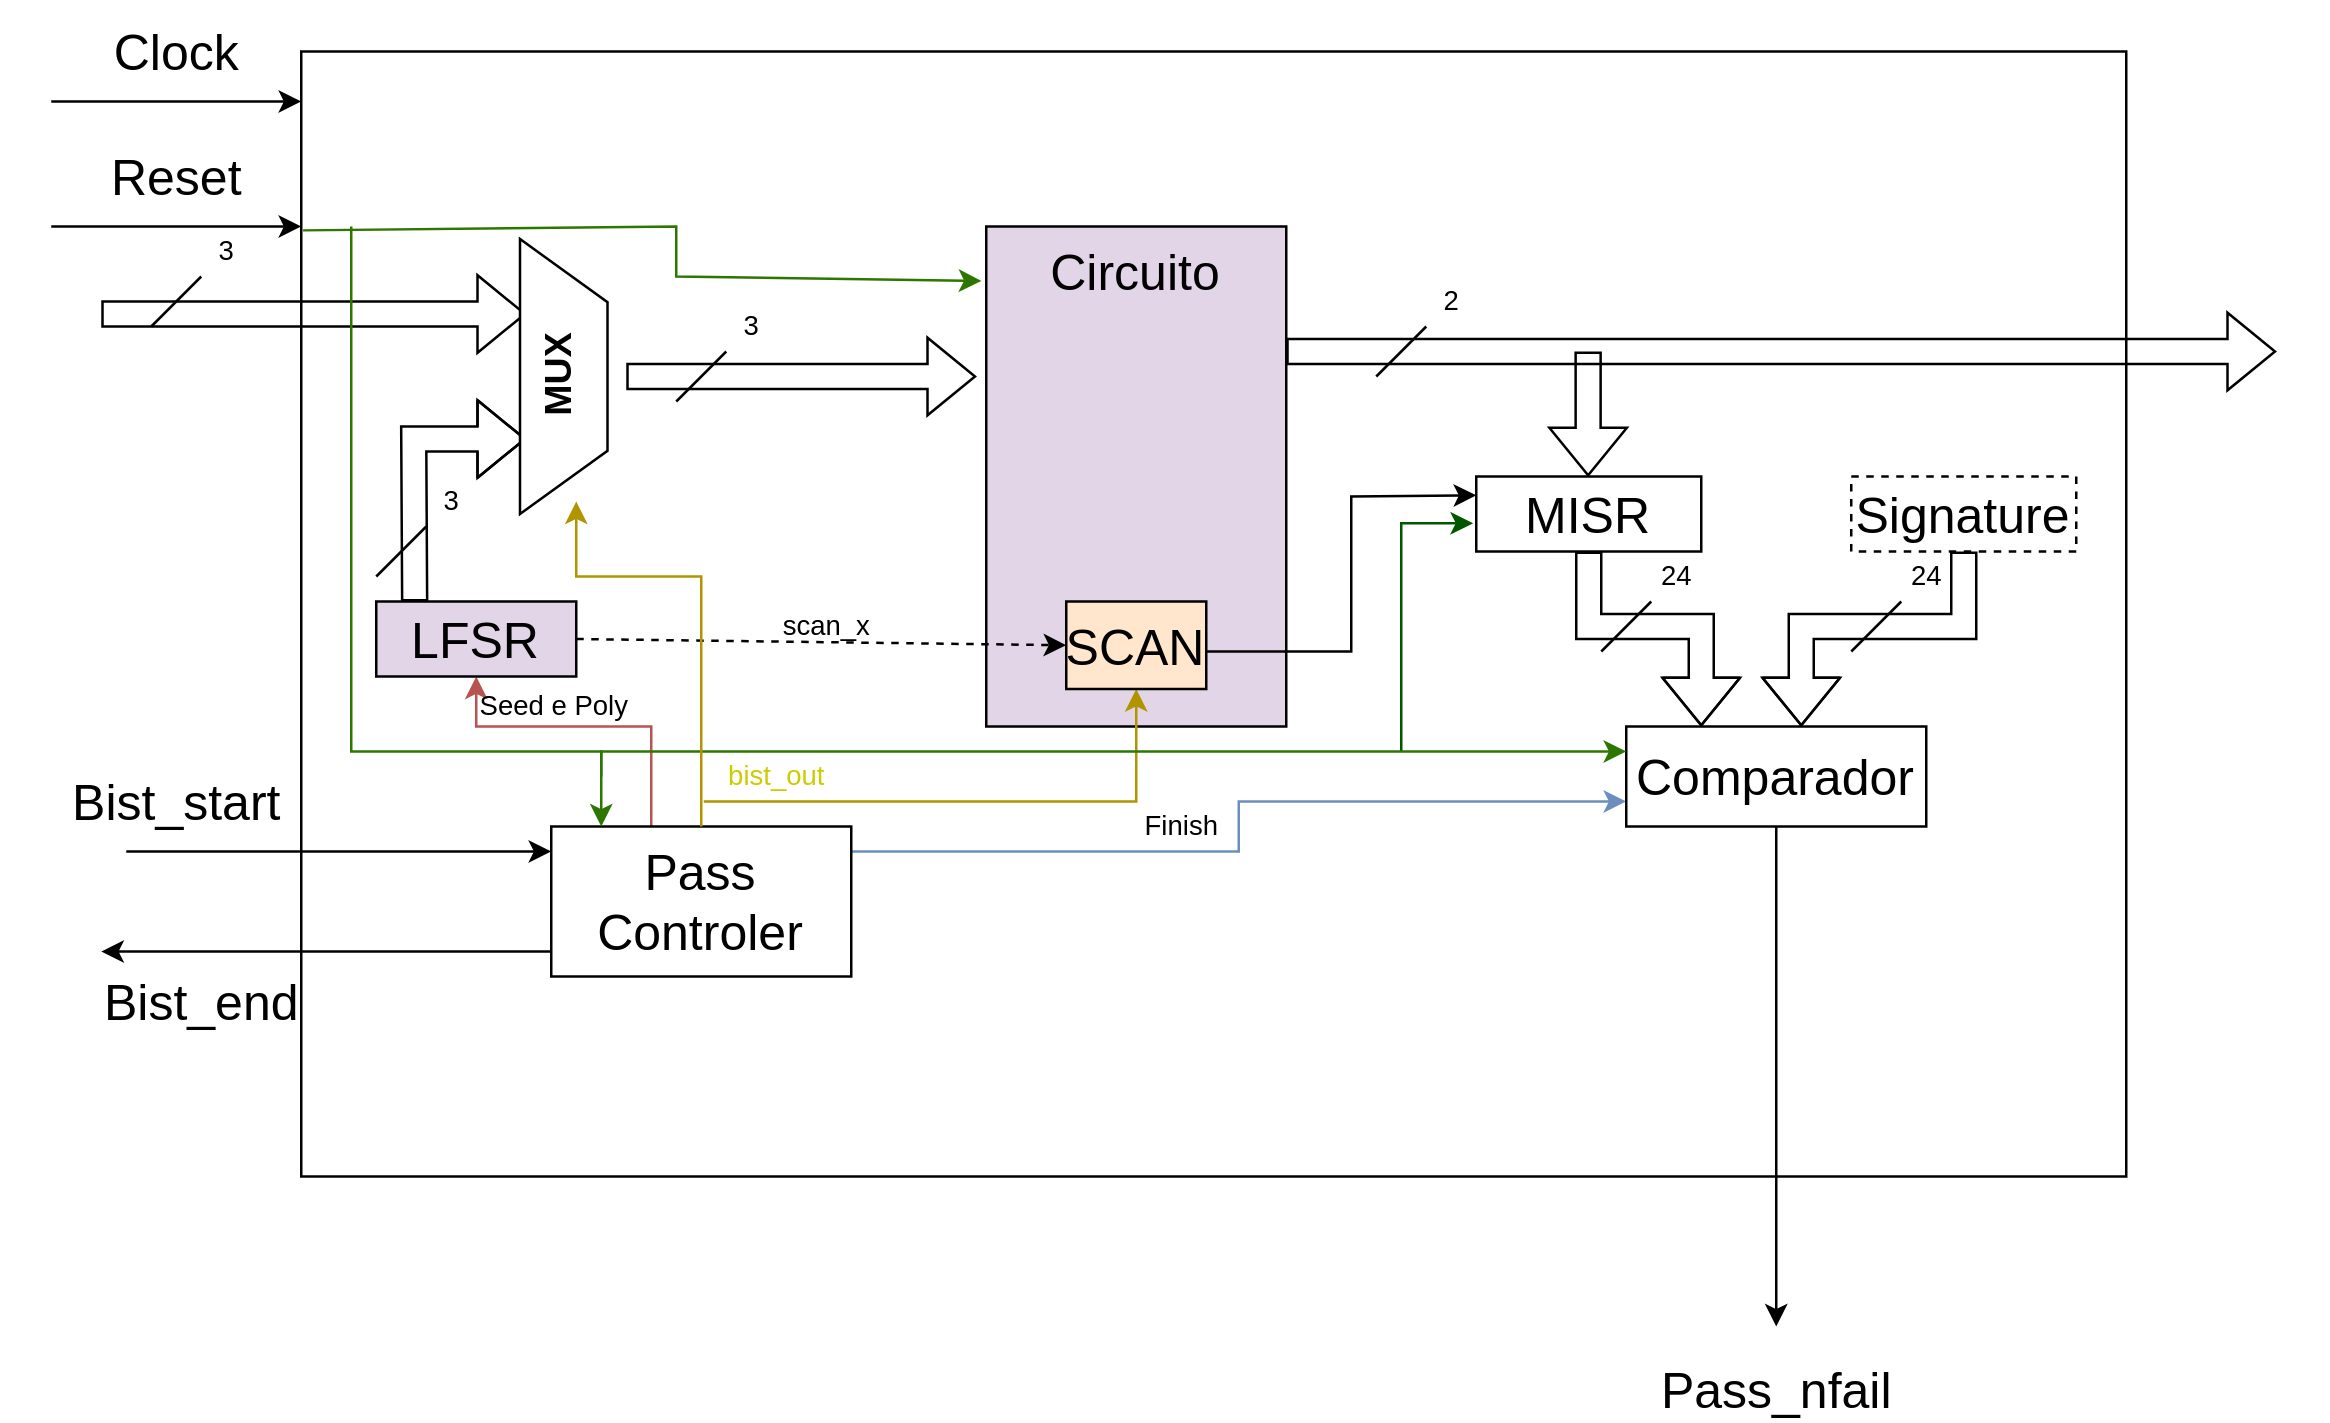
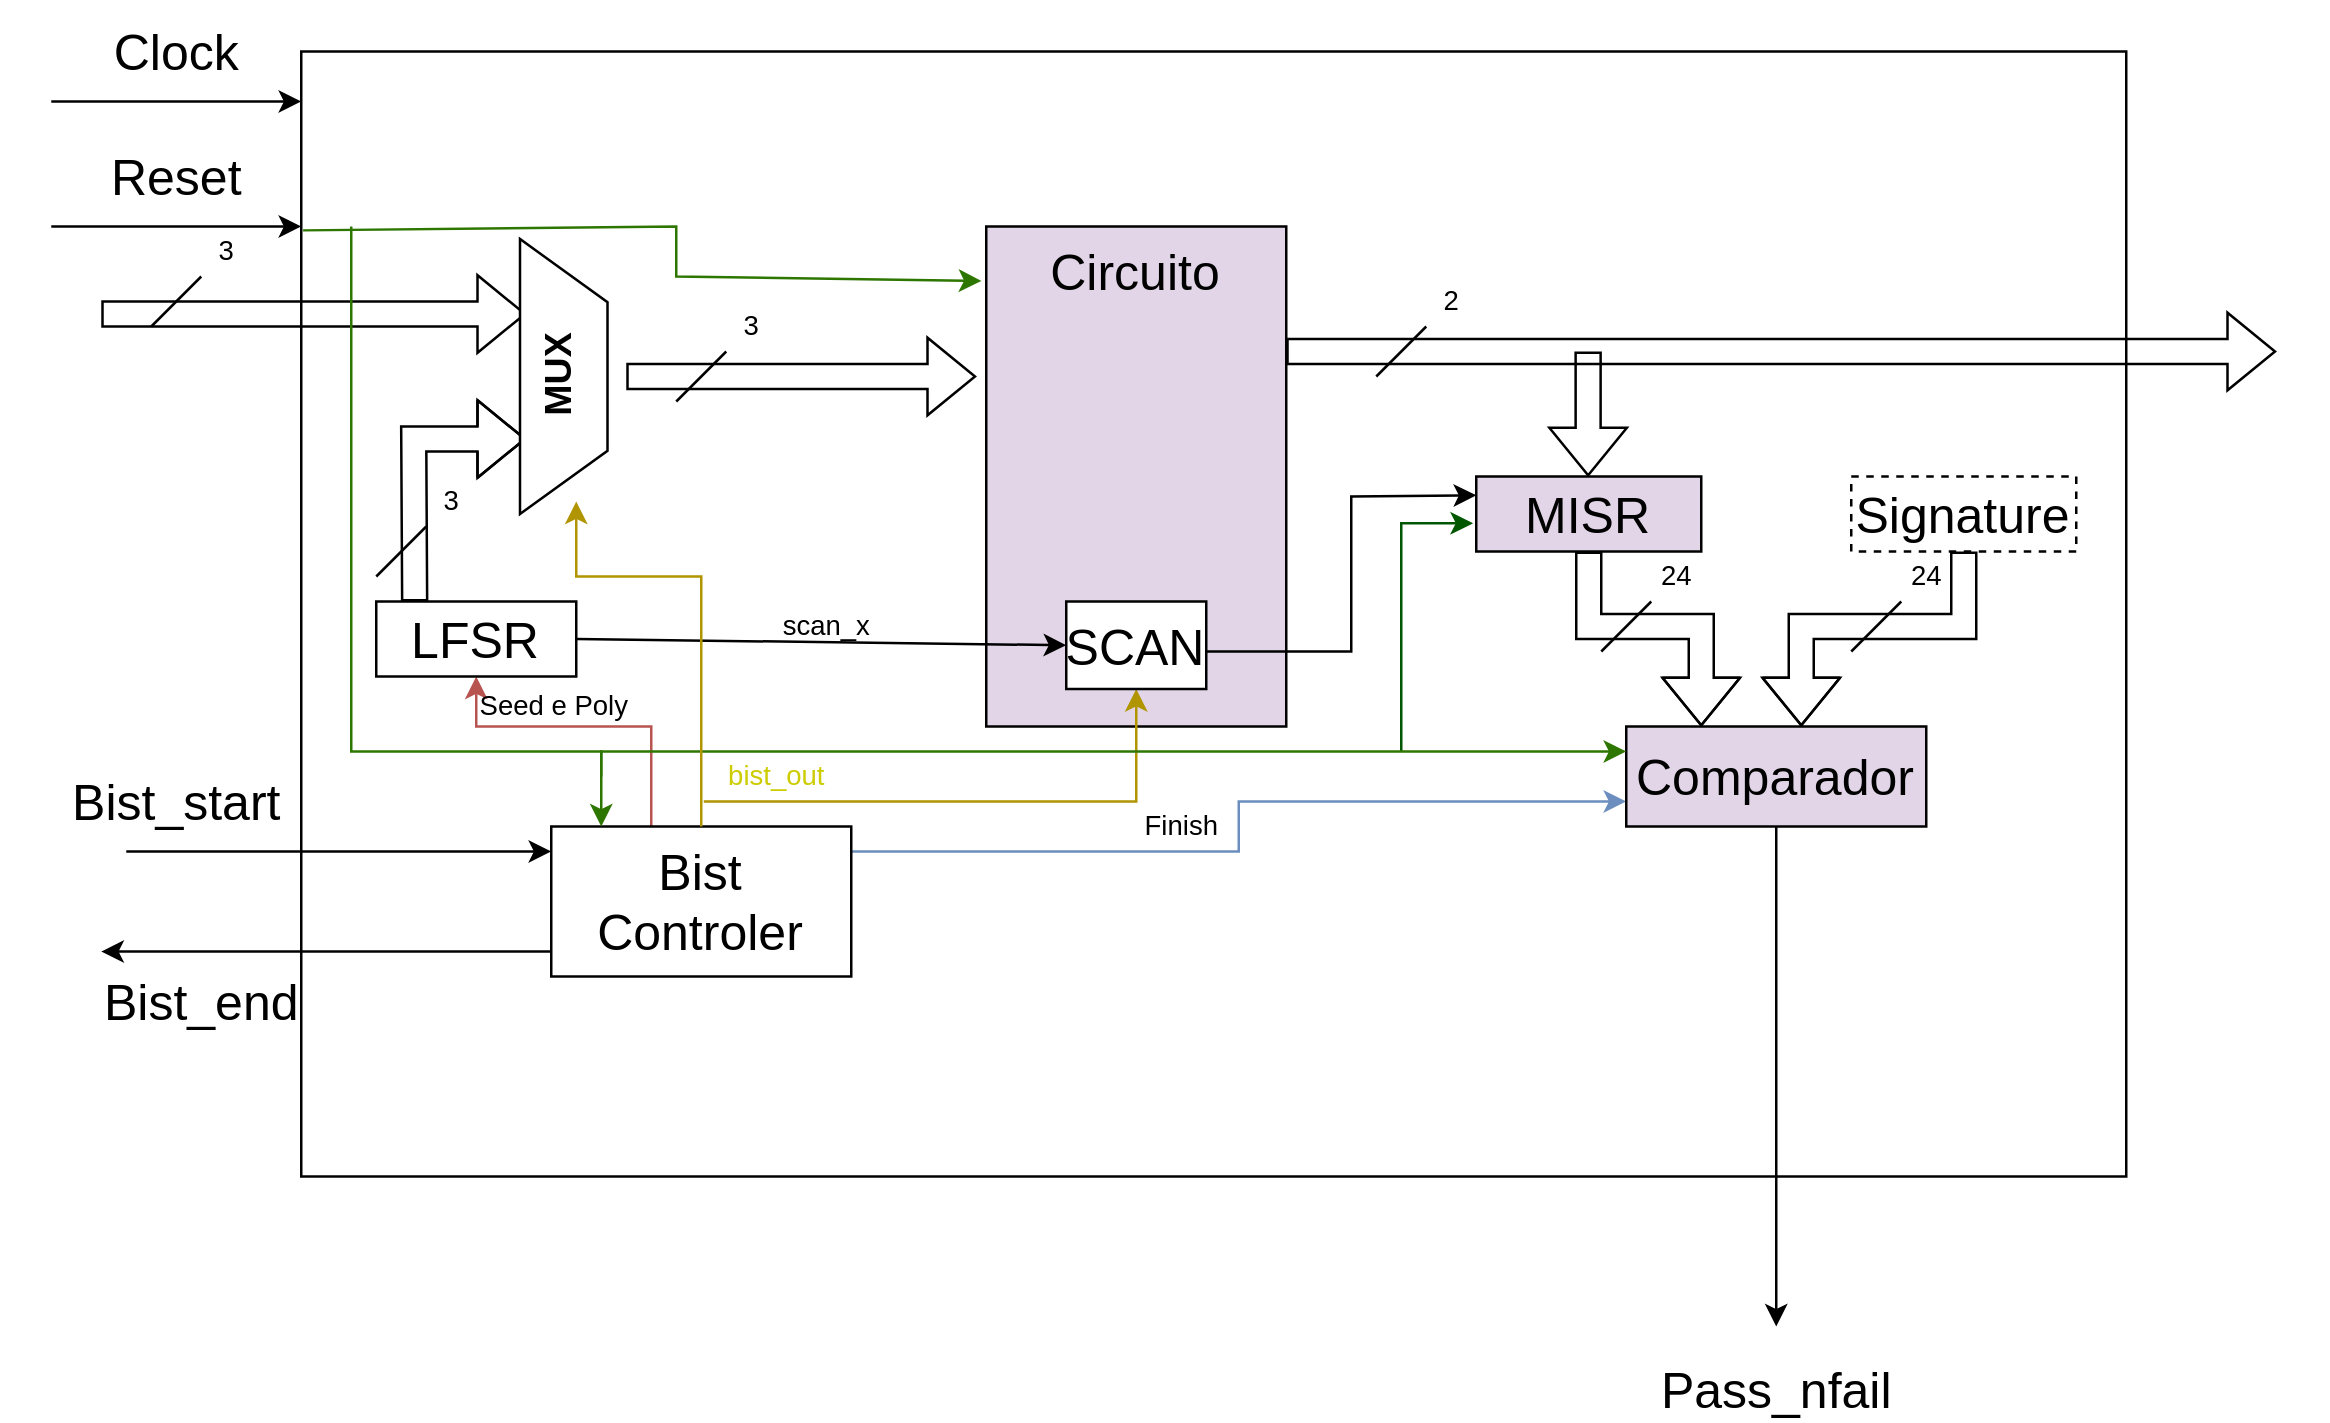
(1589, 514) -> (1589, 514)
(476, 639) -> (476, 639)
(873, 643) -> (873, 643)
(1136, 645) -> (1136, 645)
(1776, 776) -> (1776, 776)
(701, 901) -> (701, 901)
